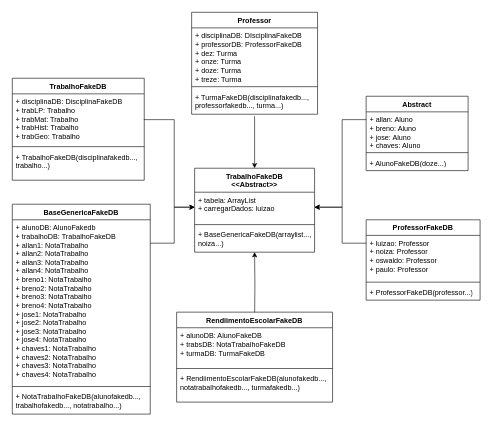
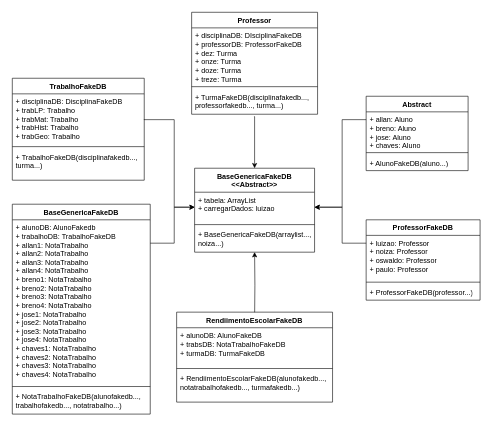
(79, 162) -> (79, 162)
(410, 164) -> (411, 164)
(255, 181) -> (255, 181)
